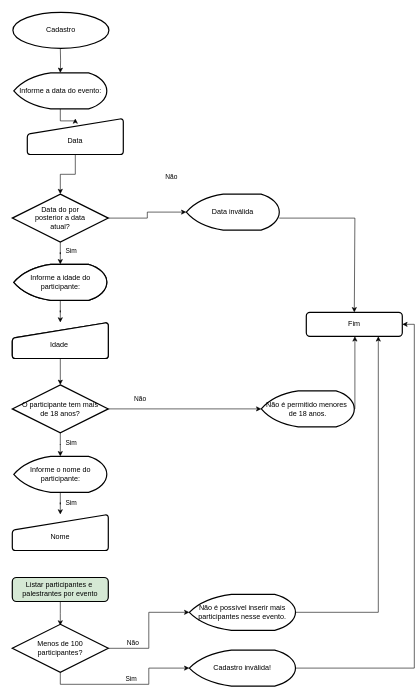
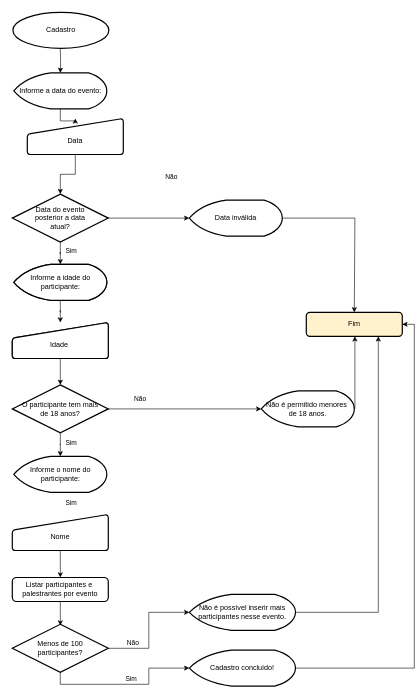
(233, 212) -> (236, 218)
(60, 218) -> (60, 218)
(354, 324) -> (354, 324)
(60, 504) -> none
none -> (60, 572)
(60, 590) -> (60, 590)
(242, 668) -> (242, 668)
